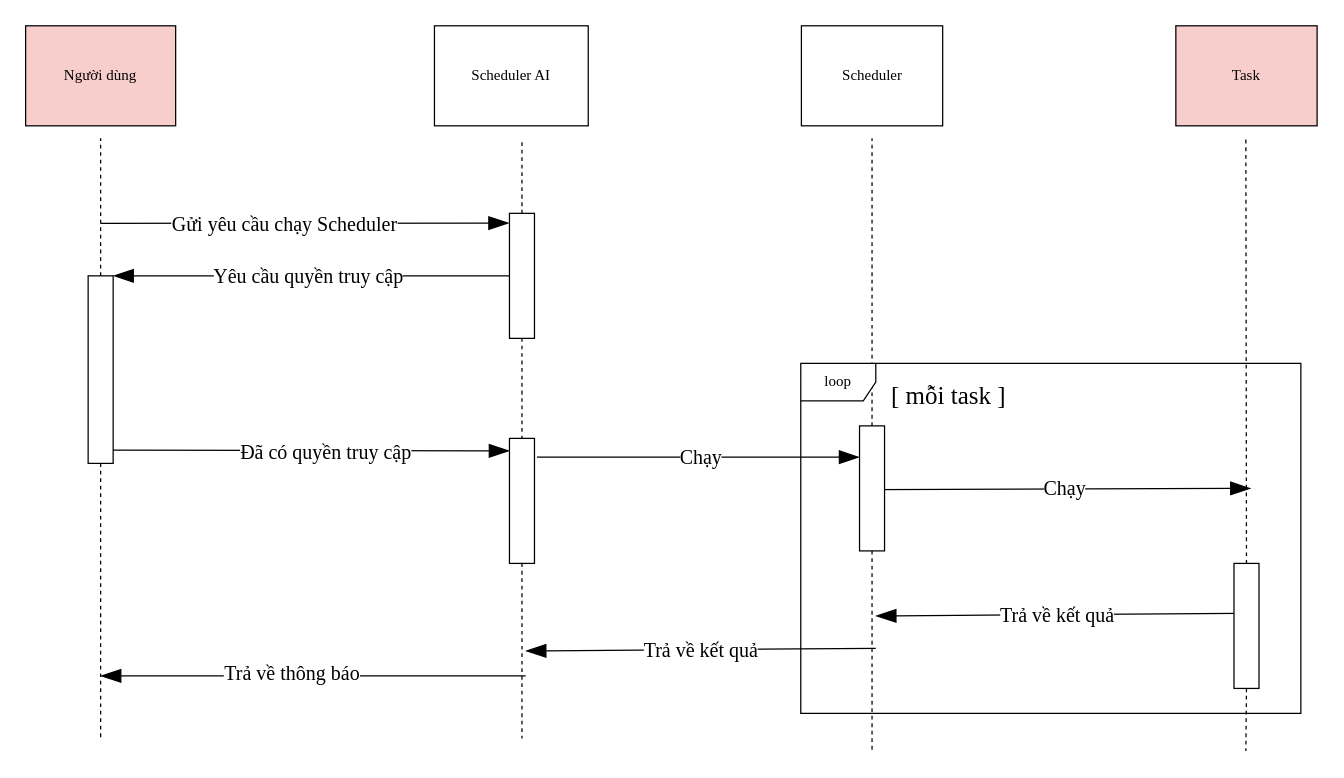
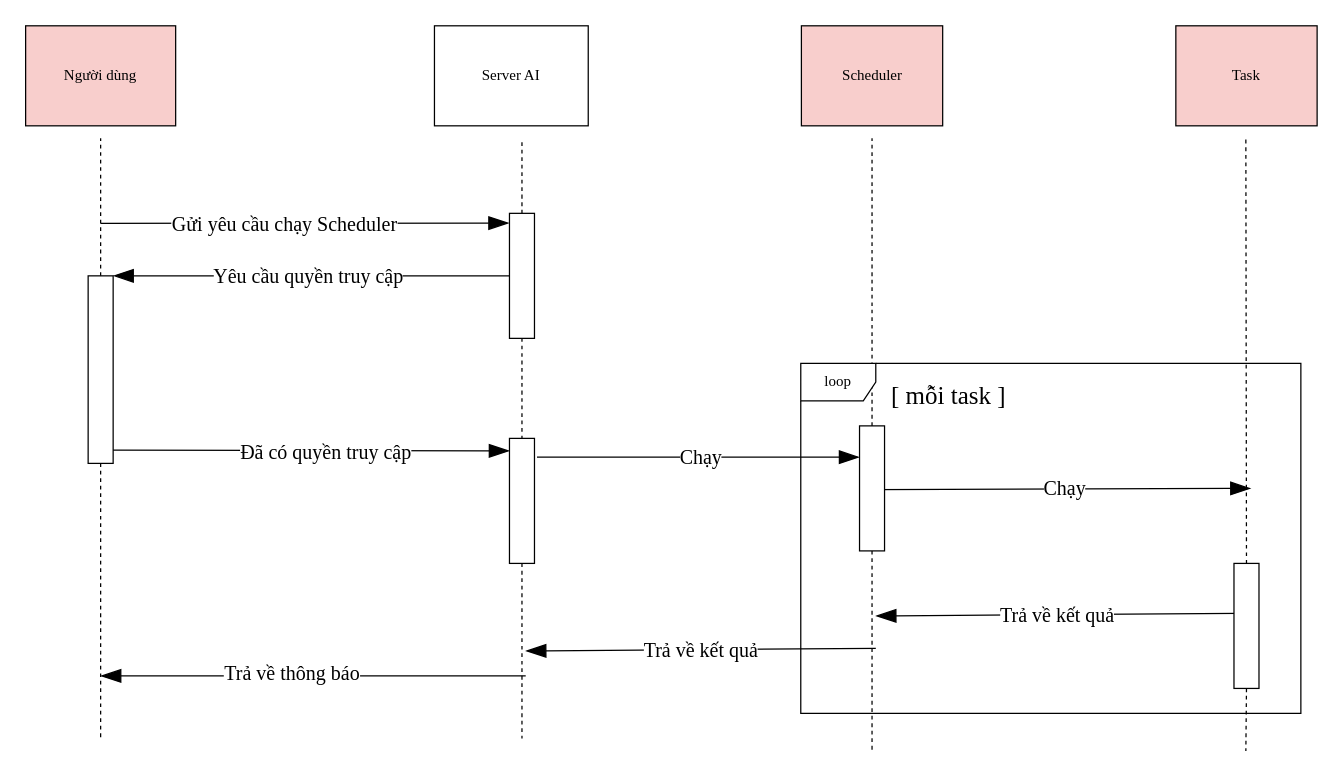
(511, 76) -> (511, 76)
(872, 76) -> (872, 76)
